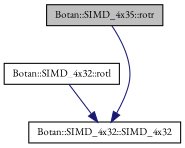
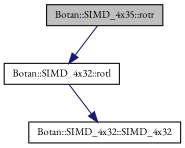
(130, 68) -> (86, 40)
